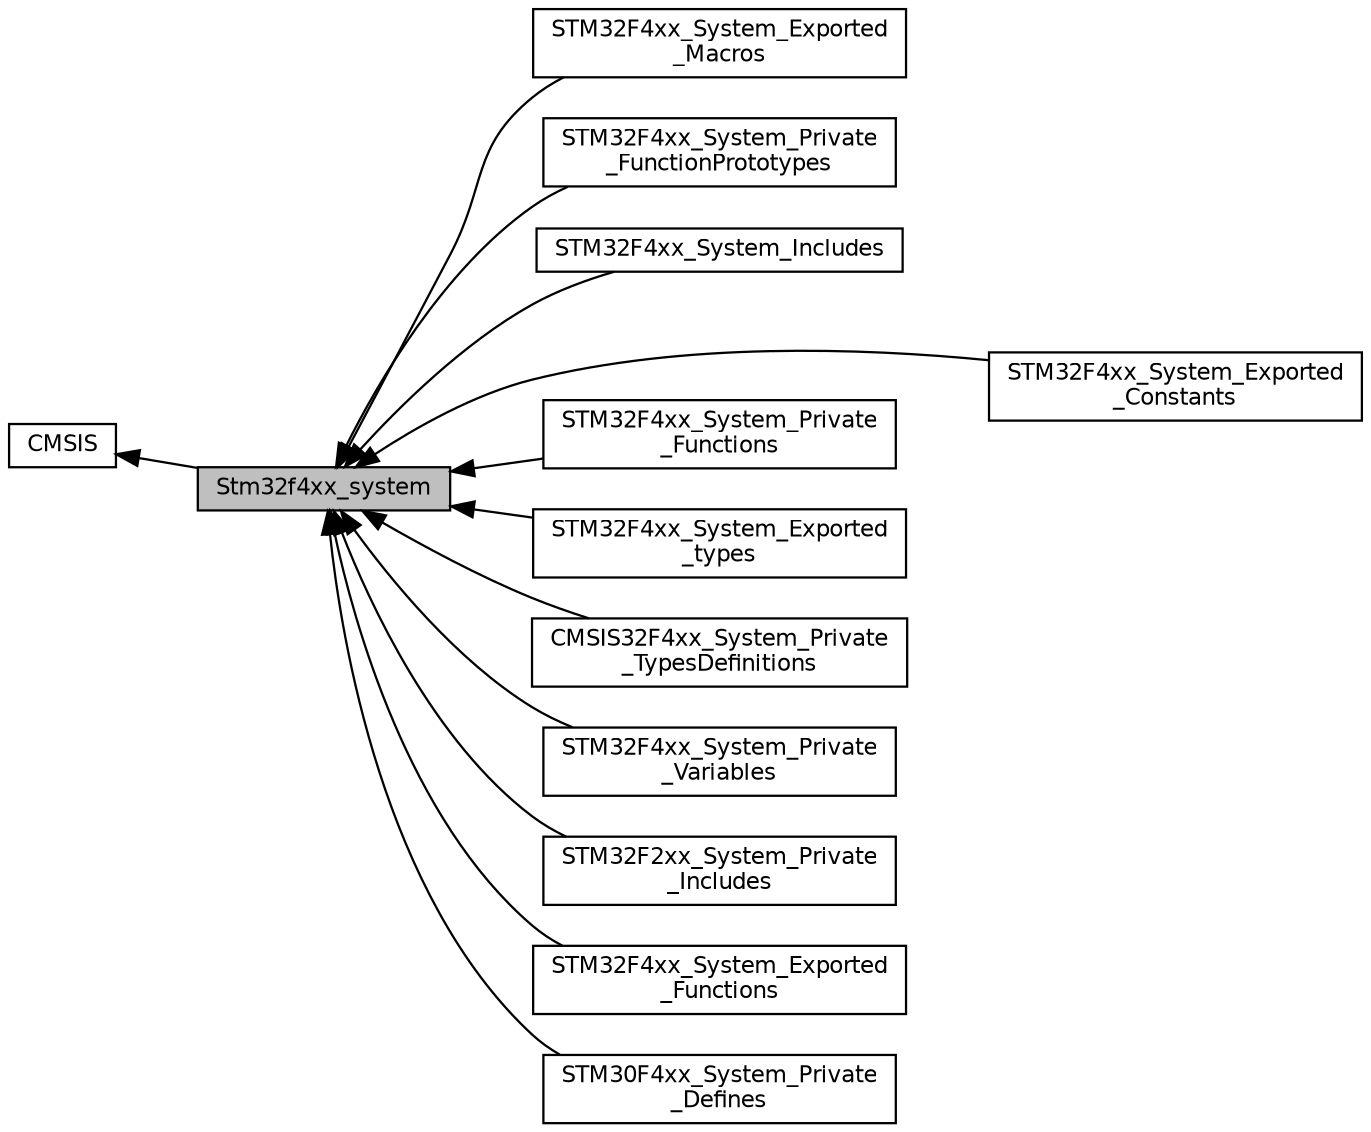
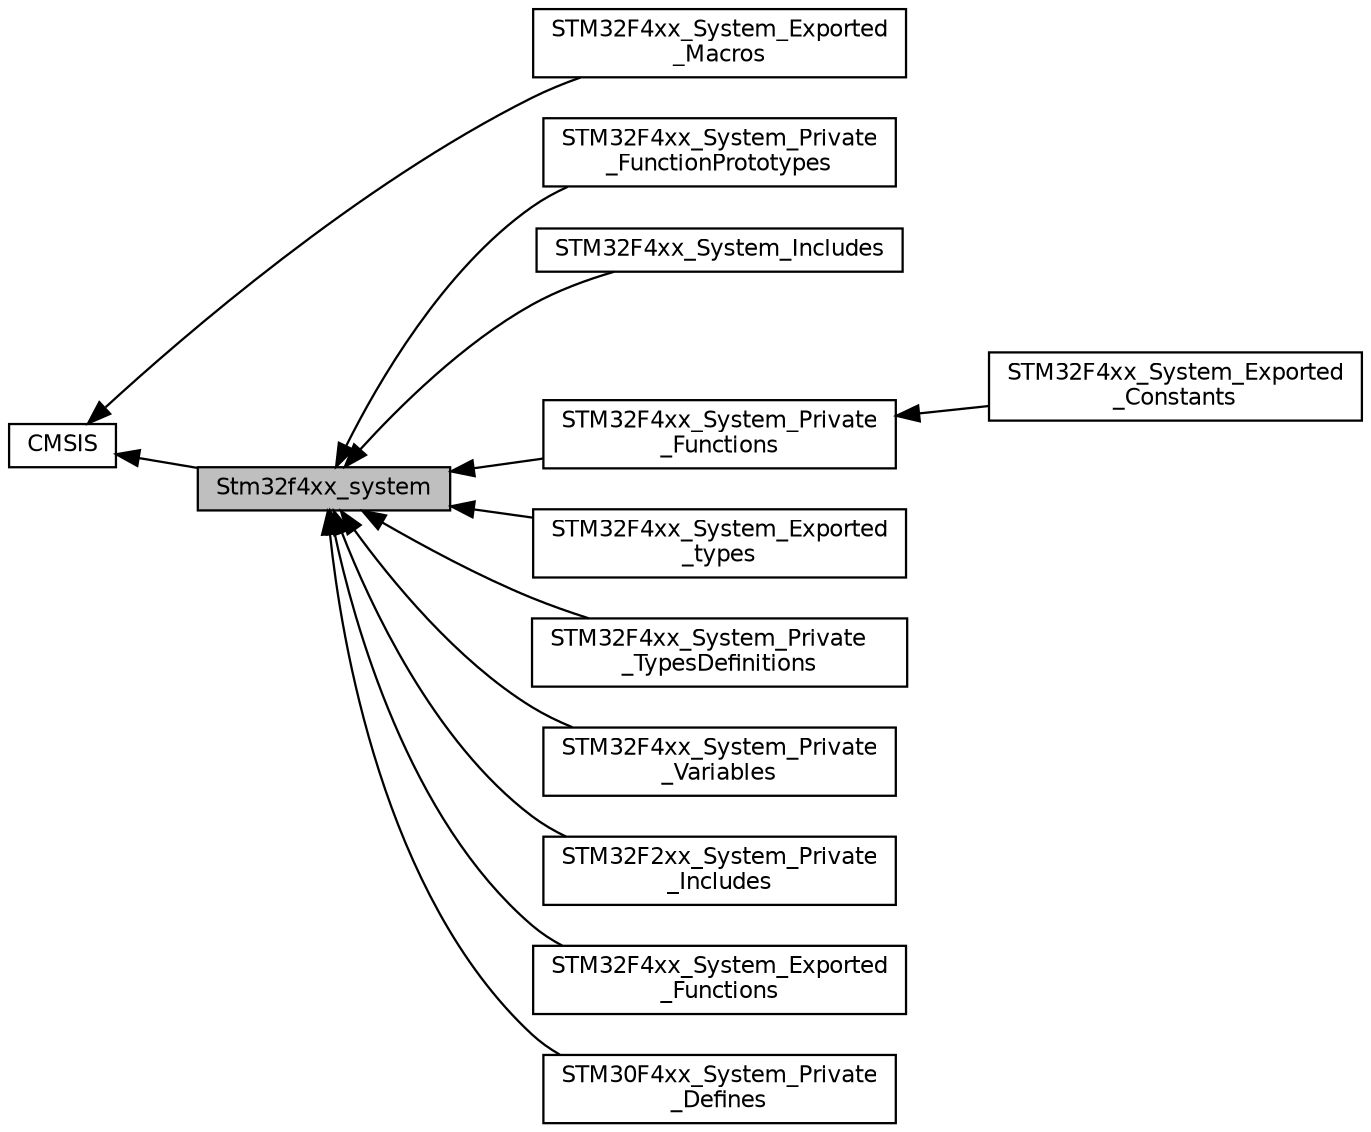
(450, 254) -> (330, 223)
(672, 357) -> (954, 410)
(720, 653) -> (720, 653)
